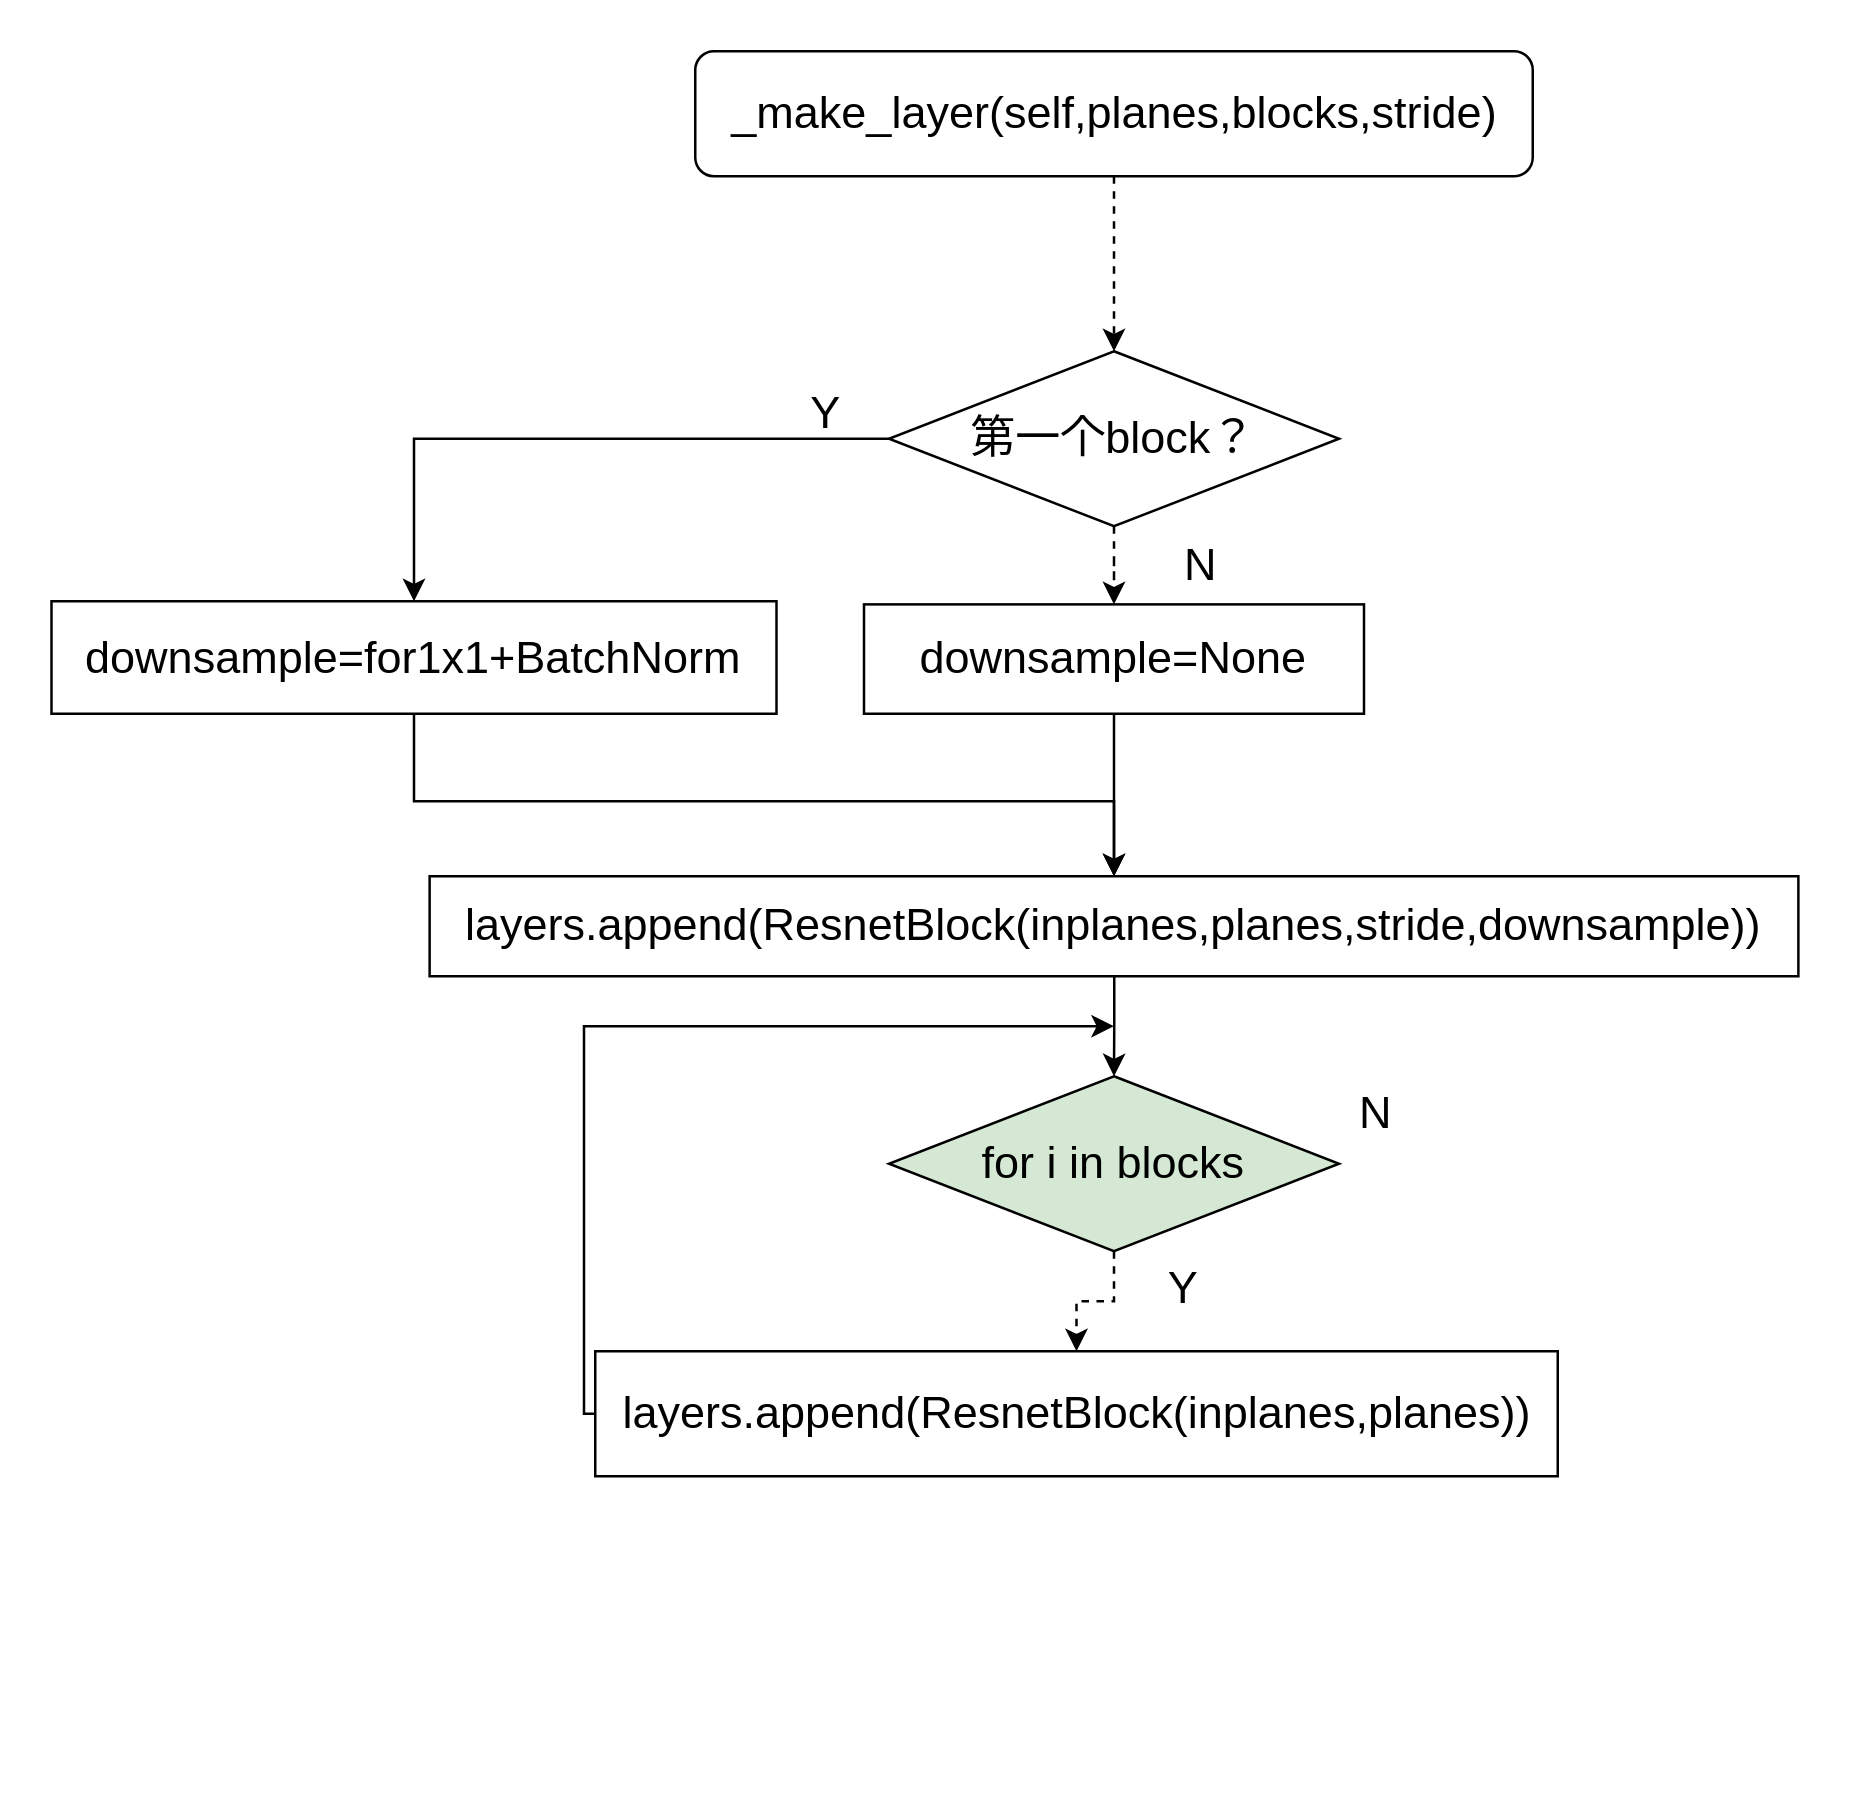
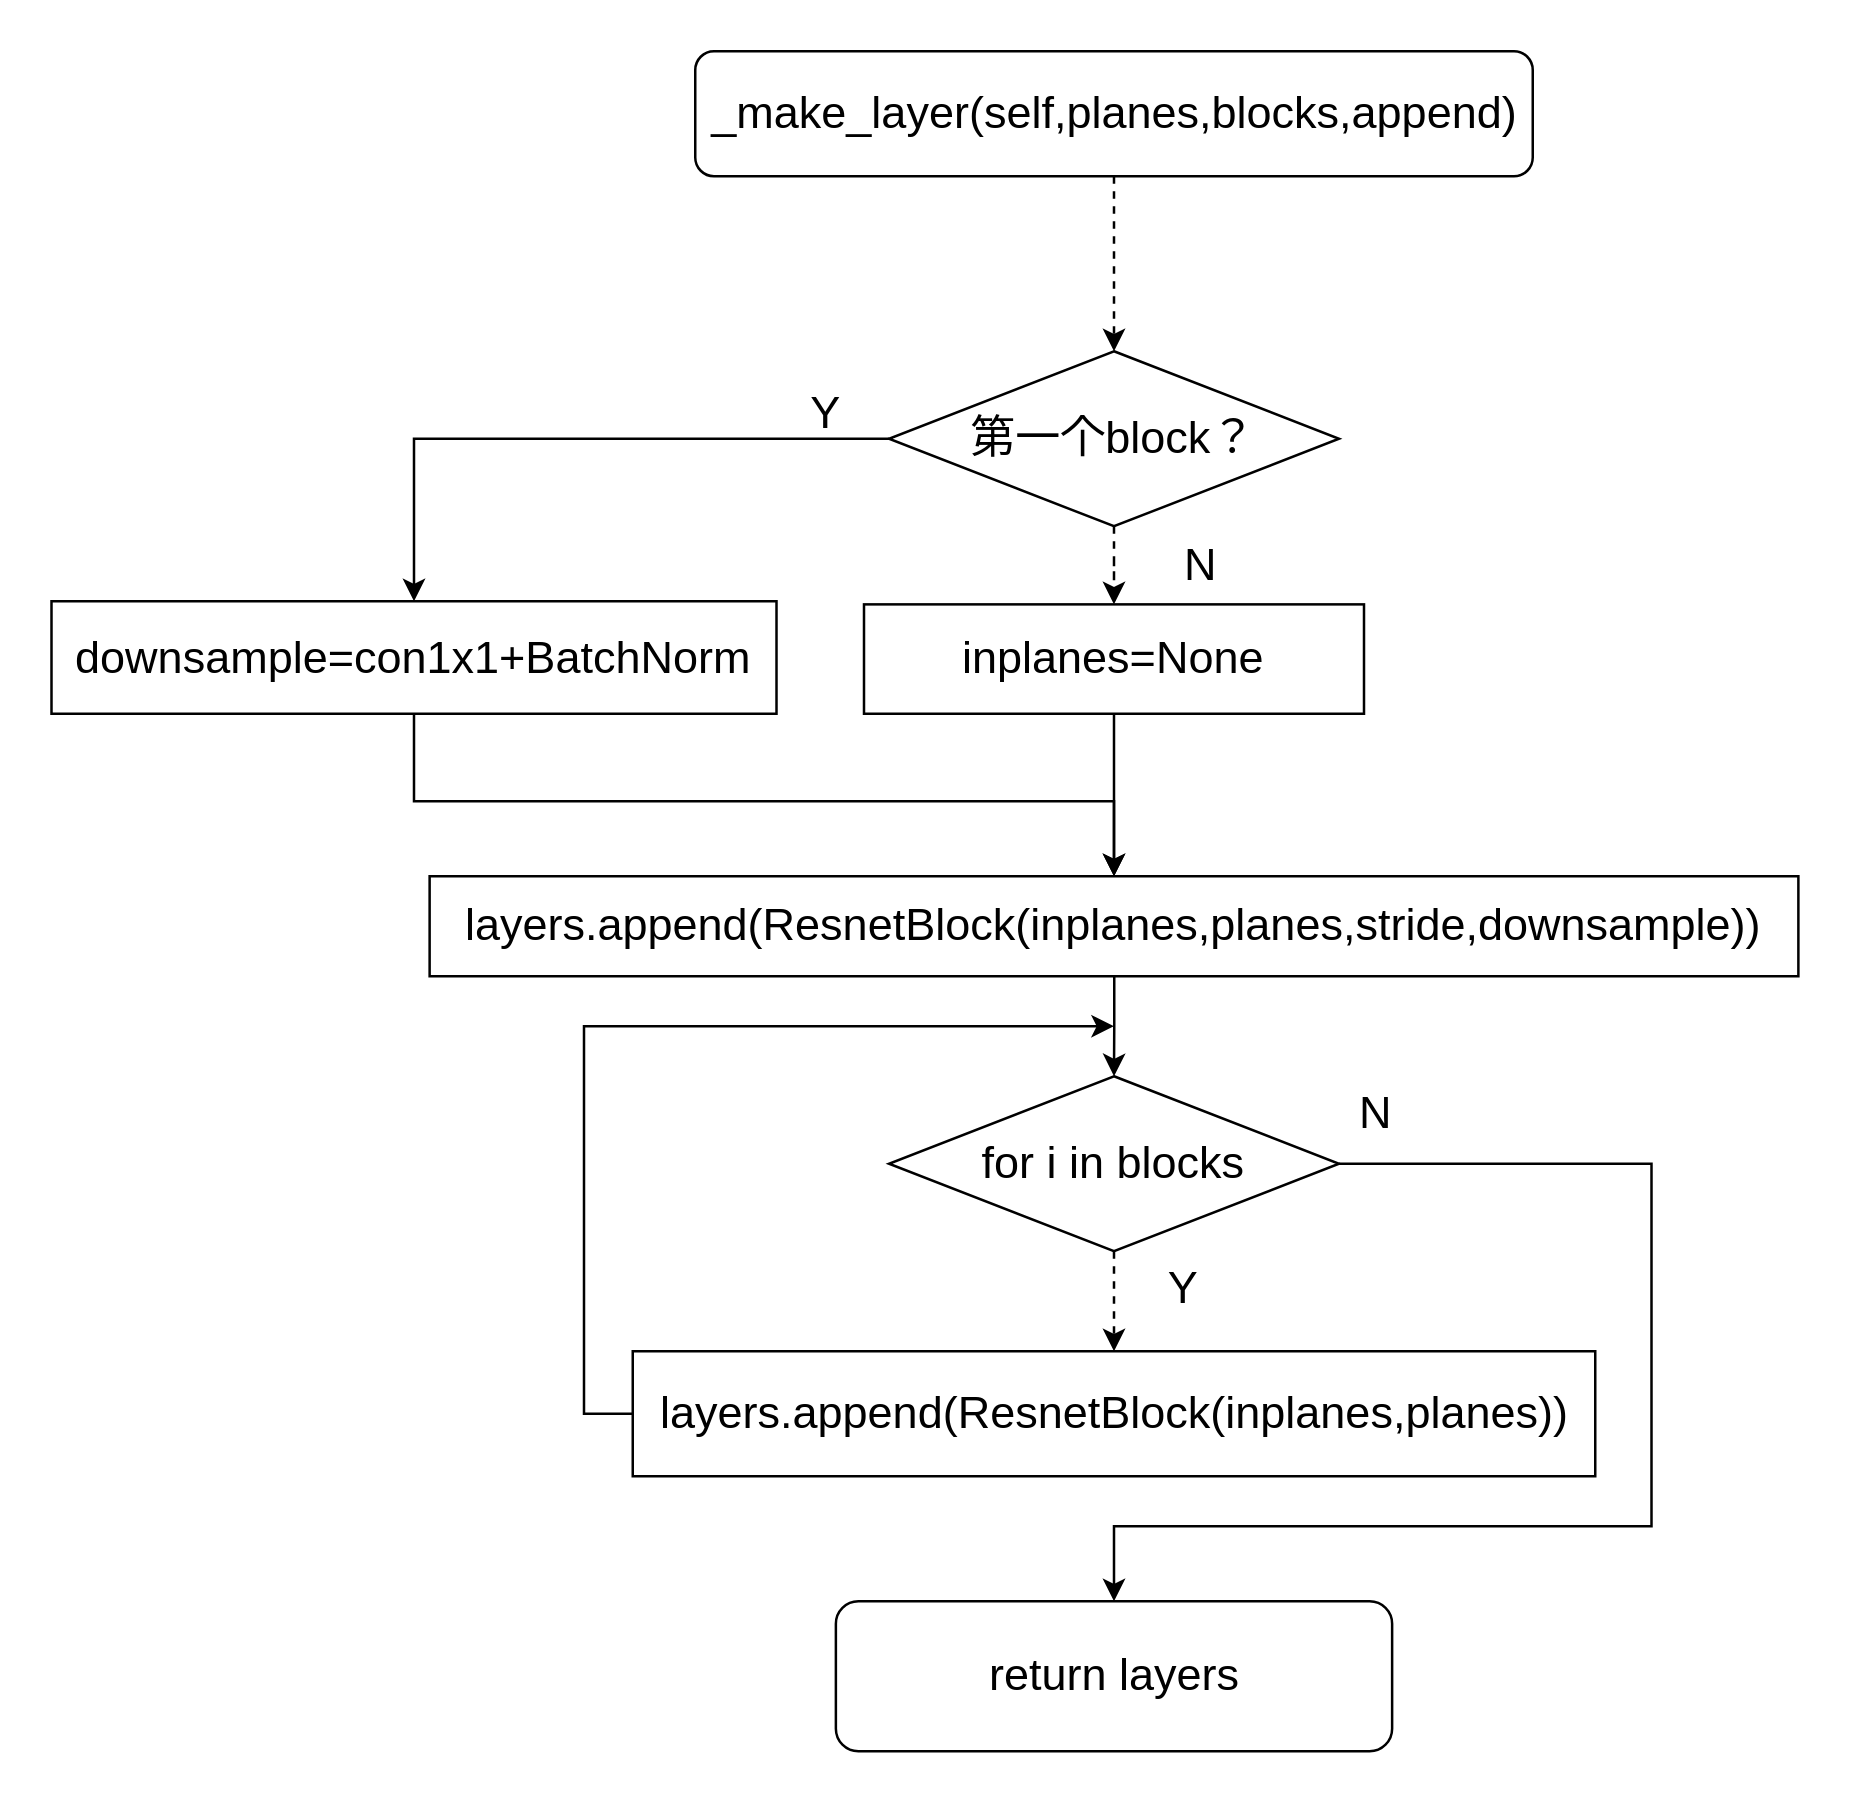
(1115, 114) -> (1115, 114)
(414, 659) -> (414, 659)
(1114, 659) -> (1114, 659)
(1114, 1164) -> (1114, 1164)
(1076, 1414) -> (1114, 1414)
none -> (1651, 1487)
none -> (1114, 1676)
